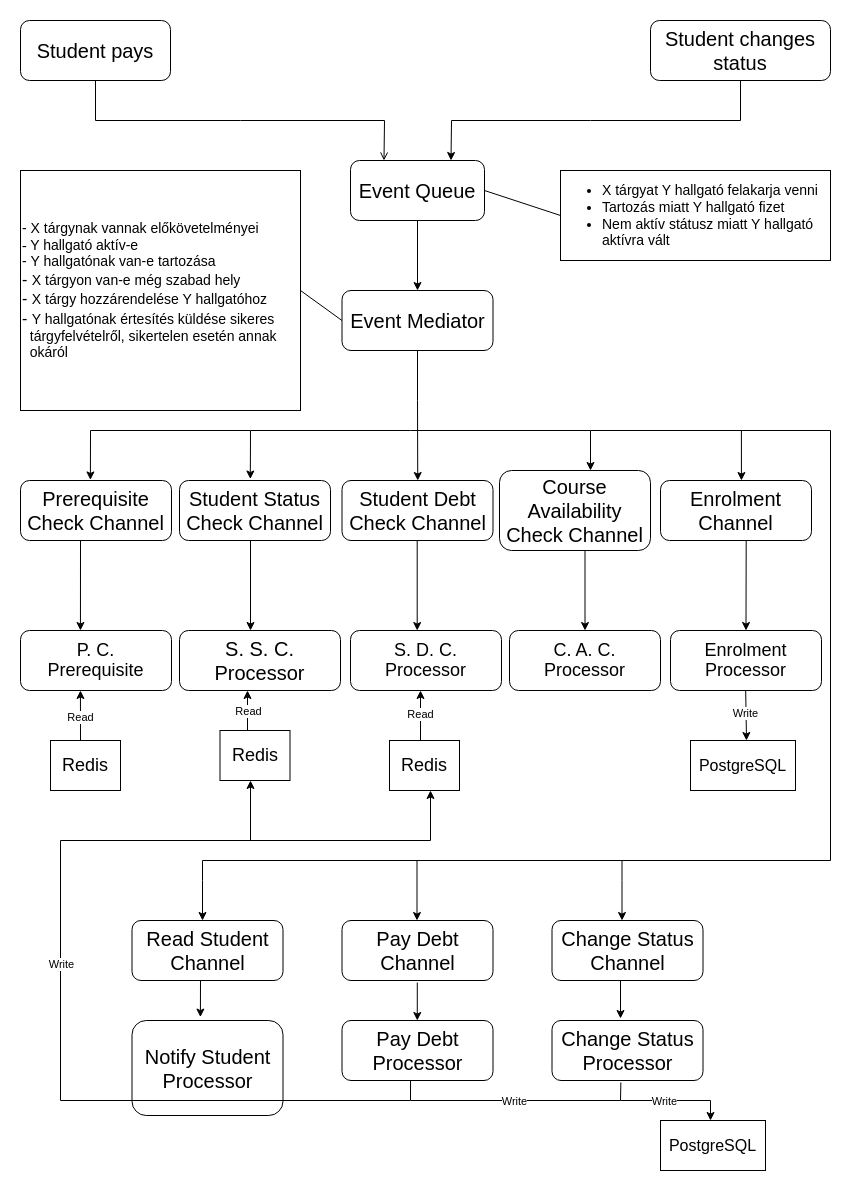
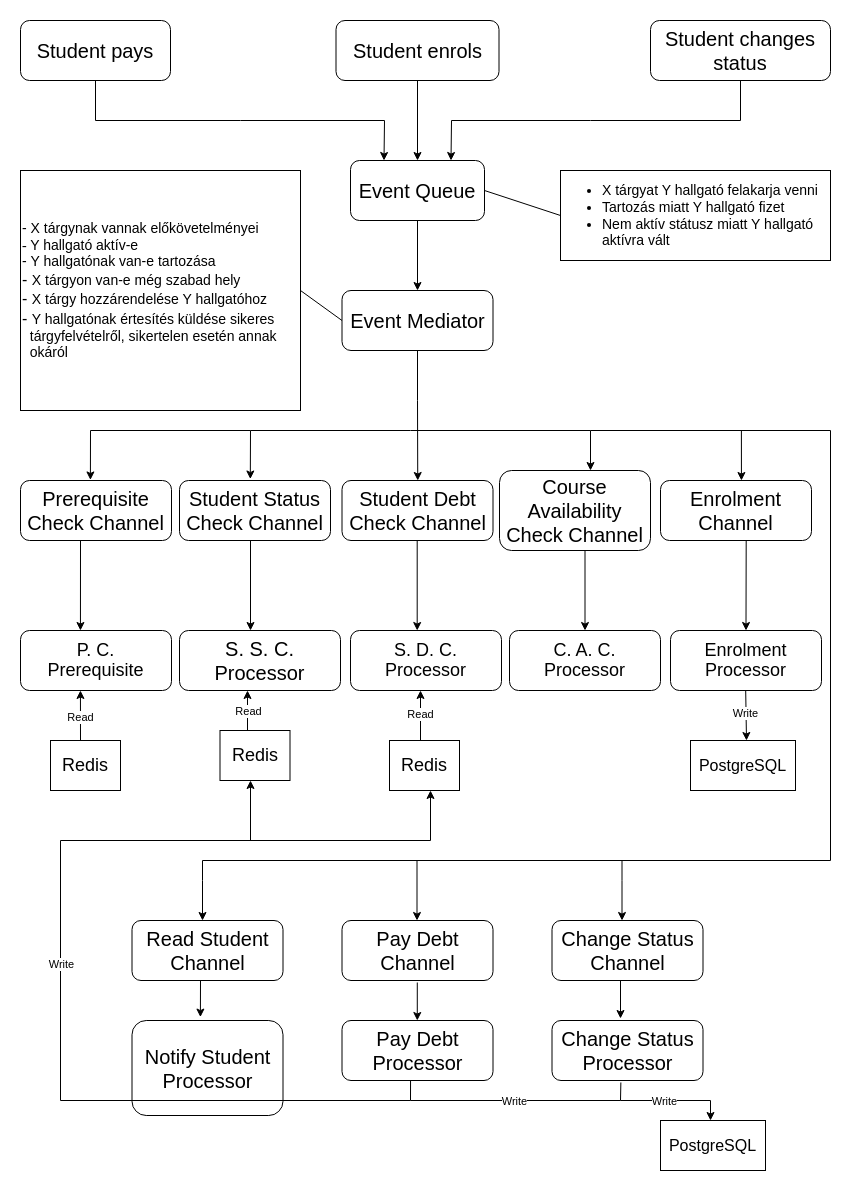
none -> (418, 51)
none -> (418, 117)
(384, 153) -> (384, 152)
